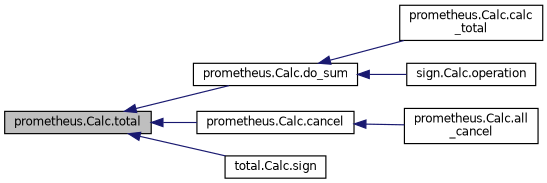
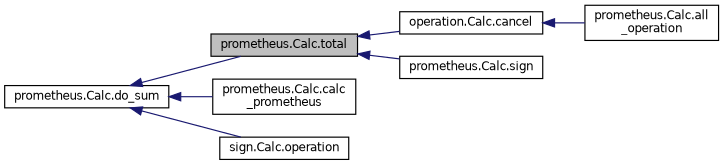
(471, 23) -> (284, 97)
(182, 97) -> (191, 69)
(275, 122) -> (471, 23)
(471, 126) -> (652, 23)
(275, 167) -> (471, 67)
